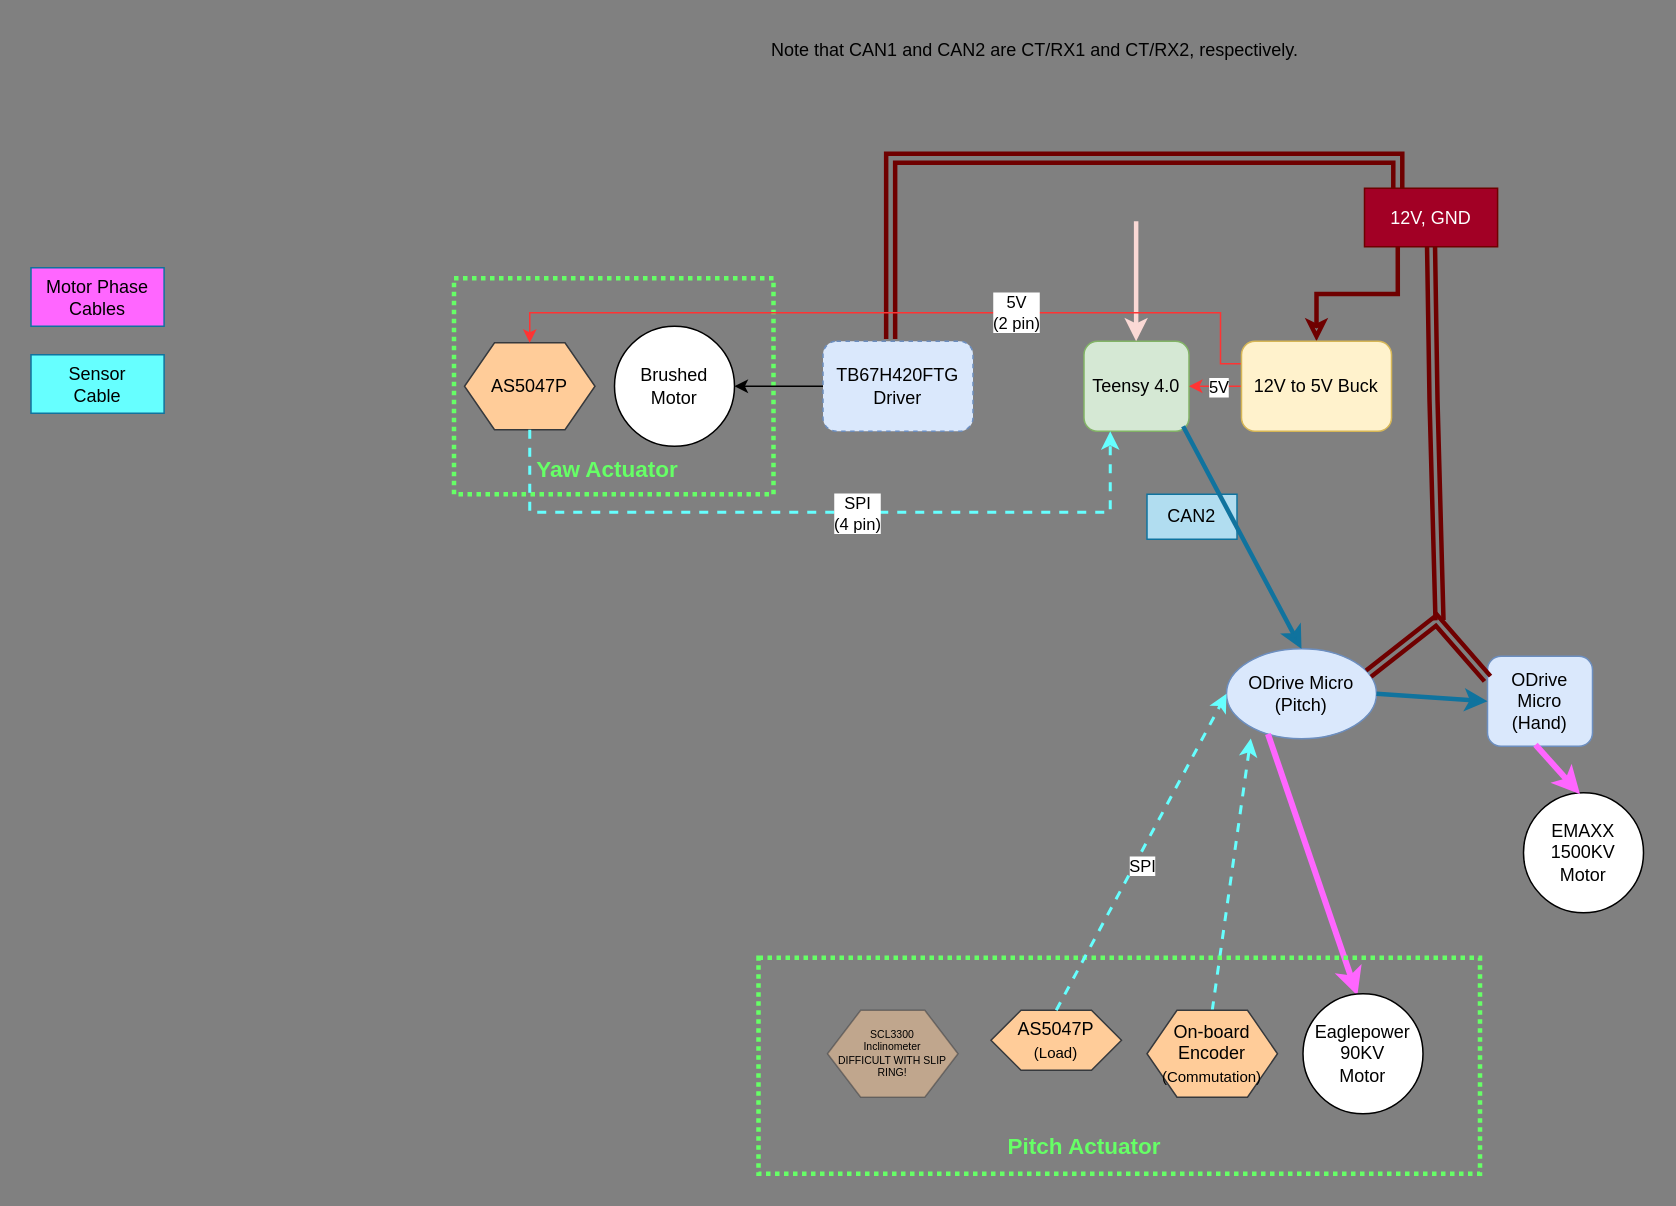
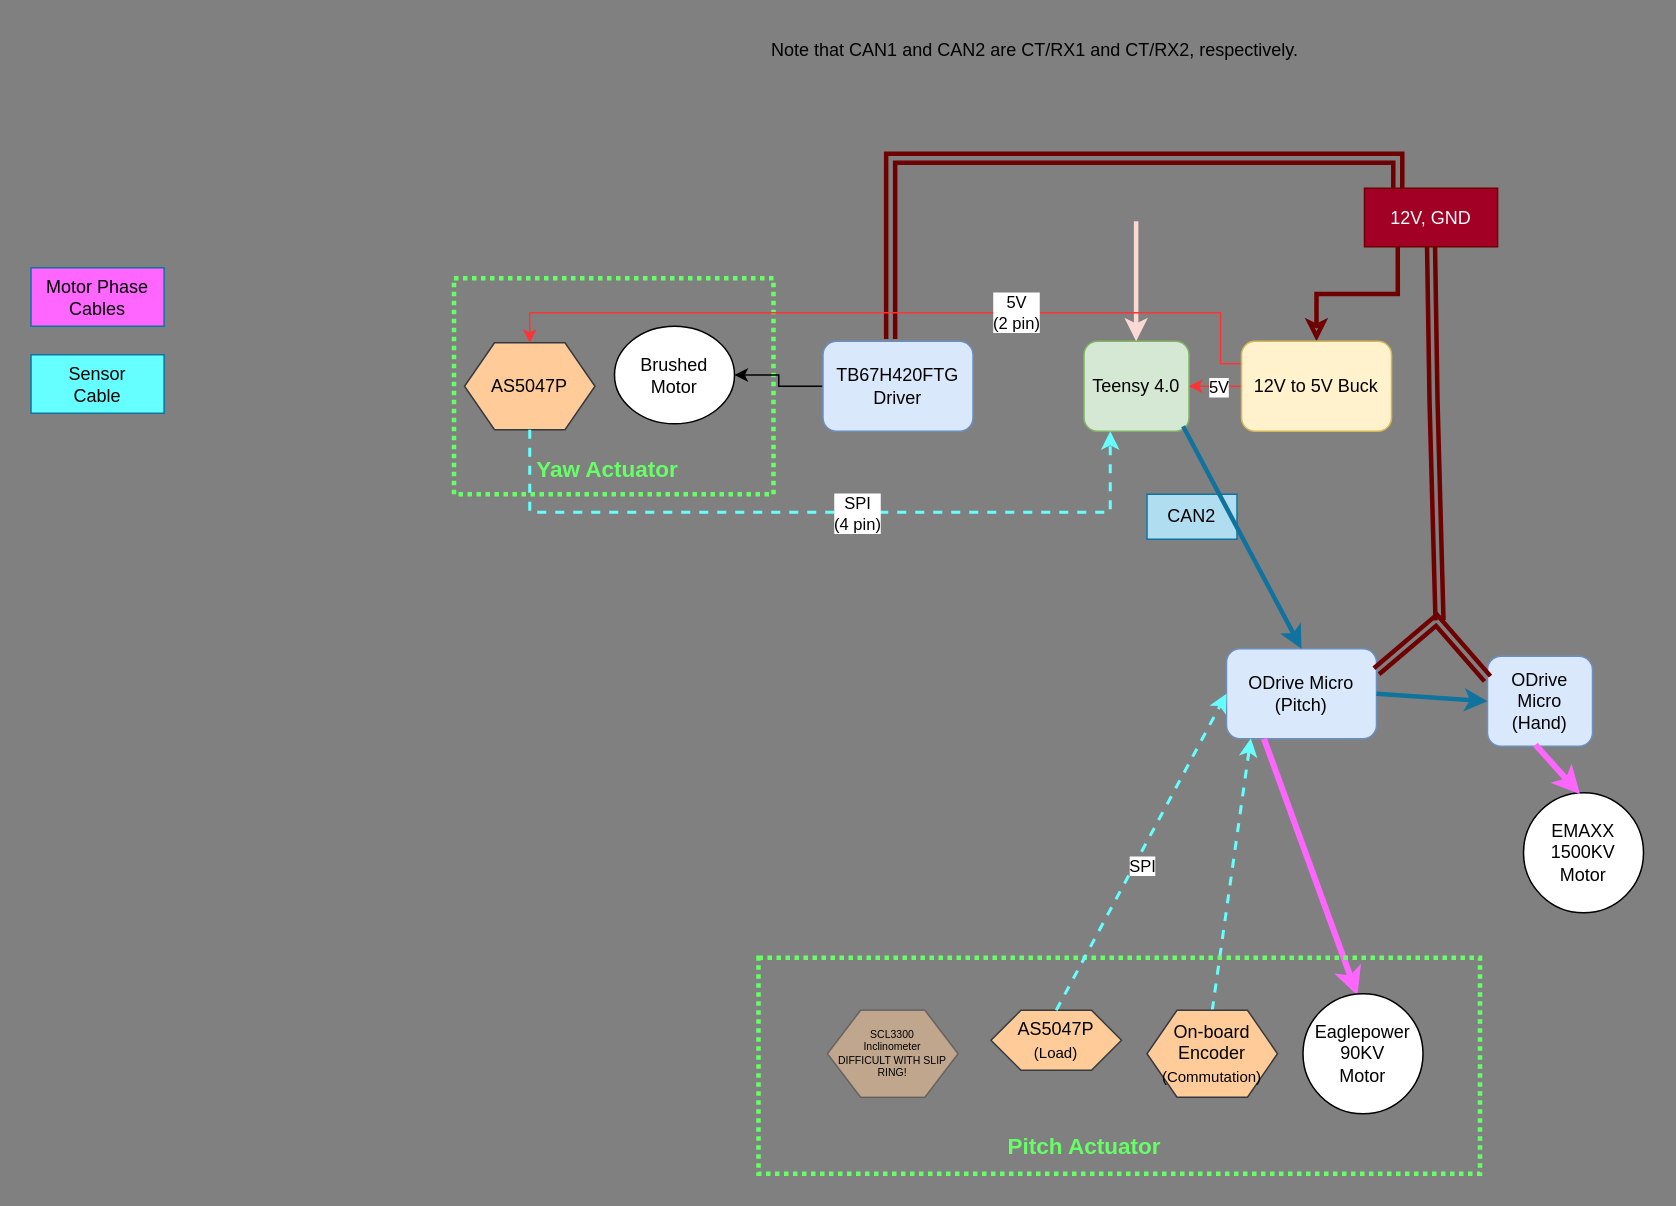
(674, 386) -> (674, 375)
(898, 386) -> (898, 386)
(1301, 694) -> (1301, 694)
